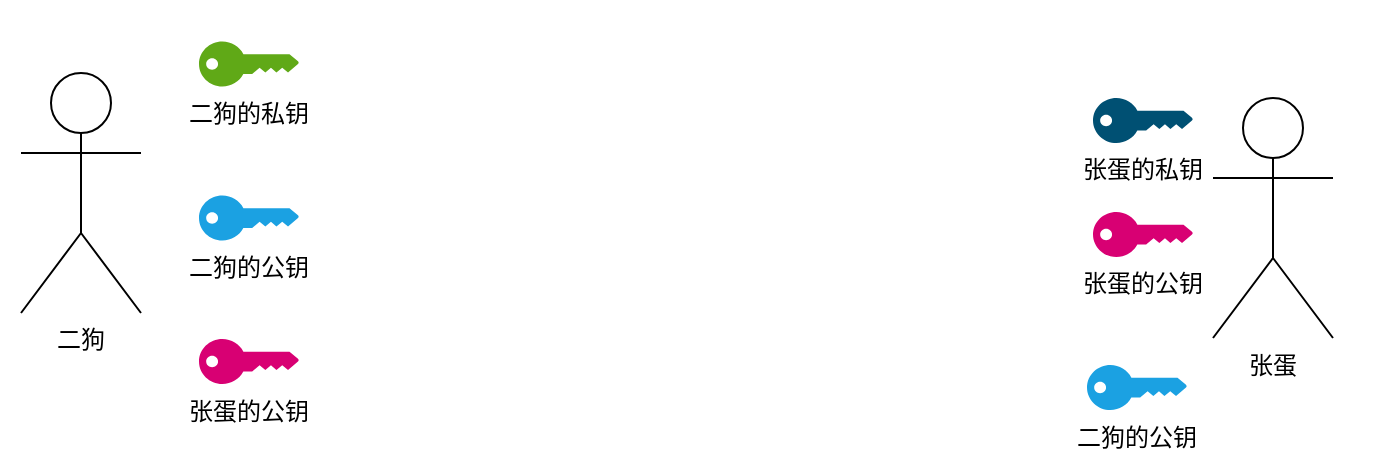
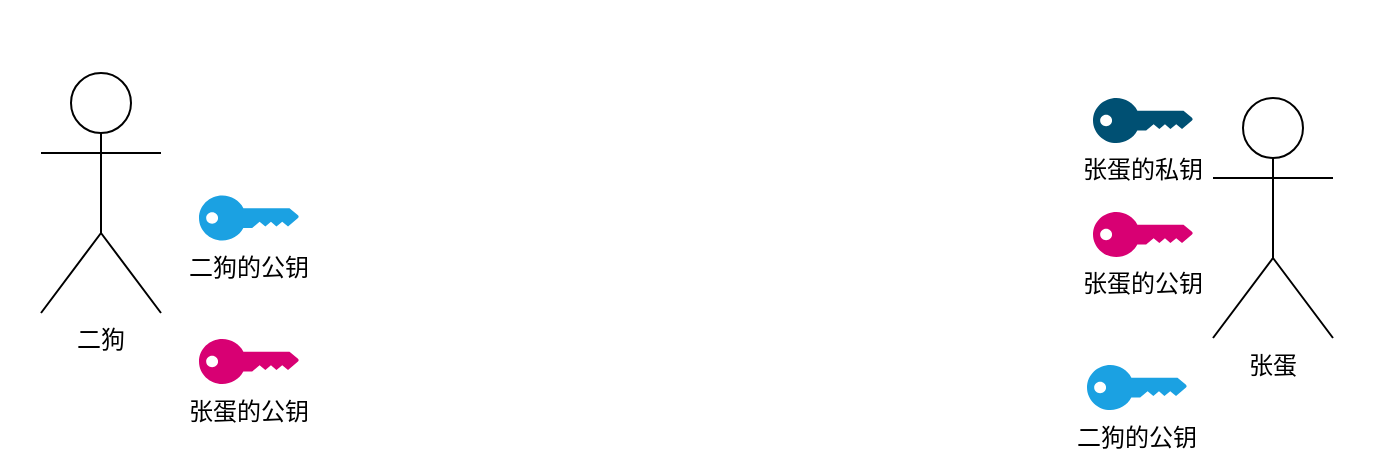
(249, 64) -> none
(81, 193) -> (101, 193)
